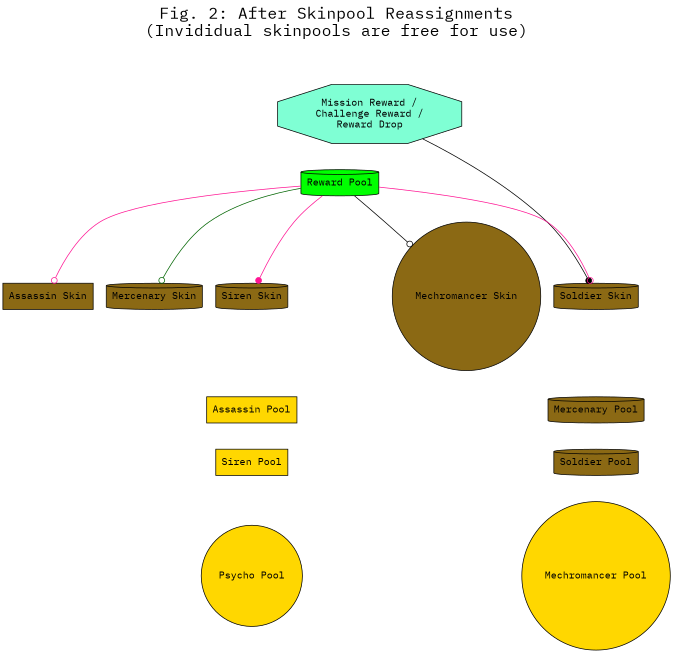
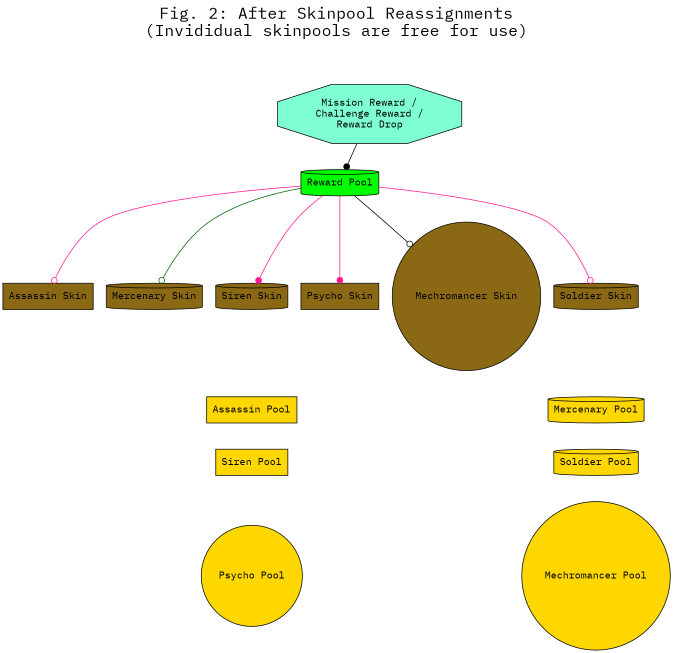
(516, 196) -> (352, 154)
none -> (340, 296)
(596, 410) -> (596, 410)
(596, 462) -> (596, 462)
